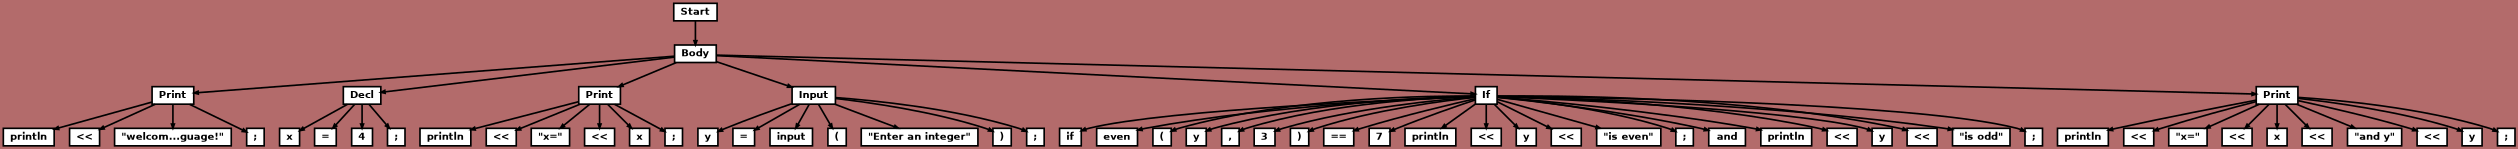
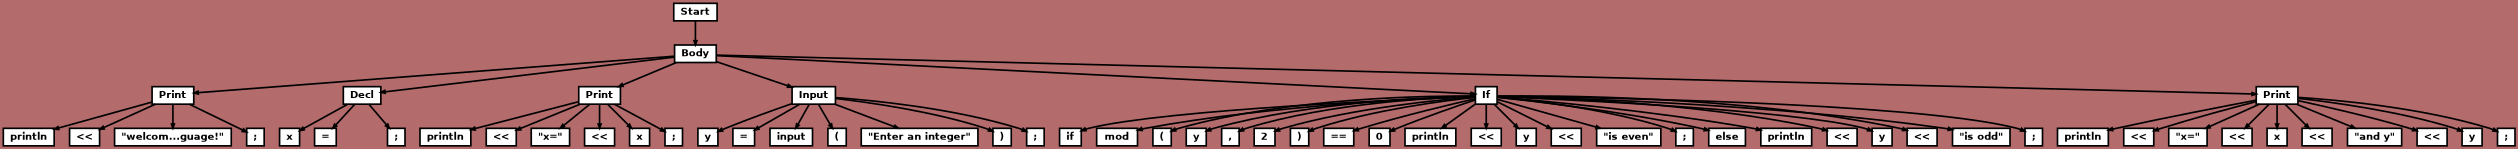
(362, 137) -> none
(1117, 137) -> (1117, 137)
(1265, 137) -> (1265, 137)
(1380, 137) -> (1380, 137)
(1727, 137) -> (1727, 137)
